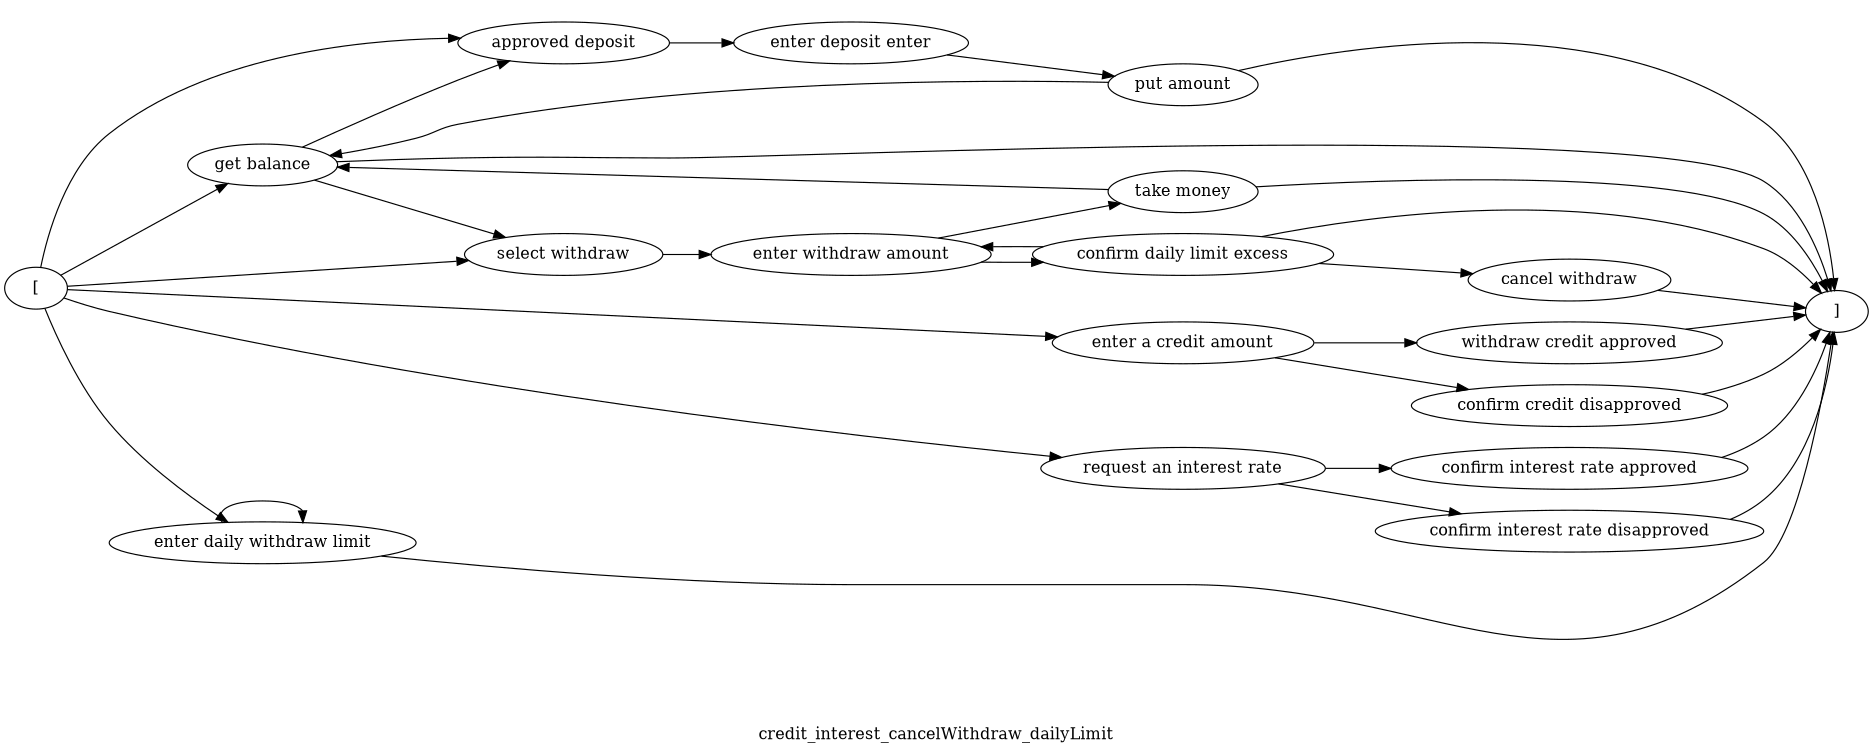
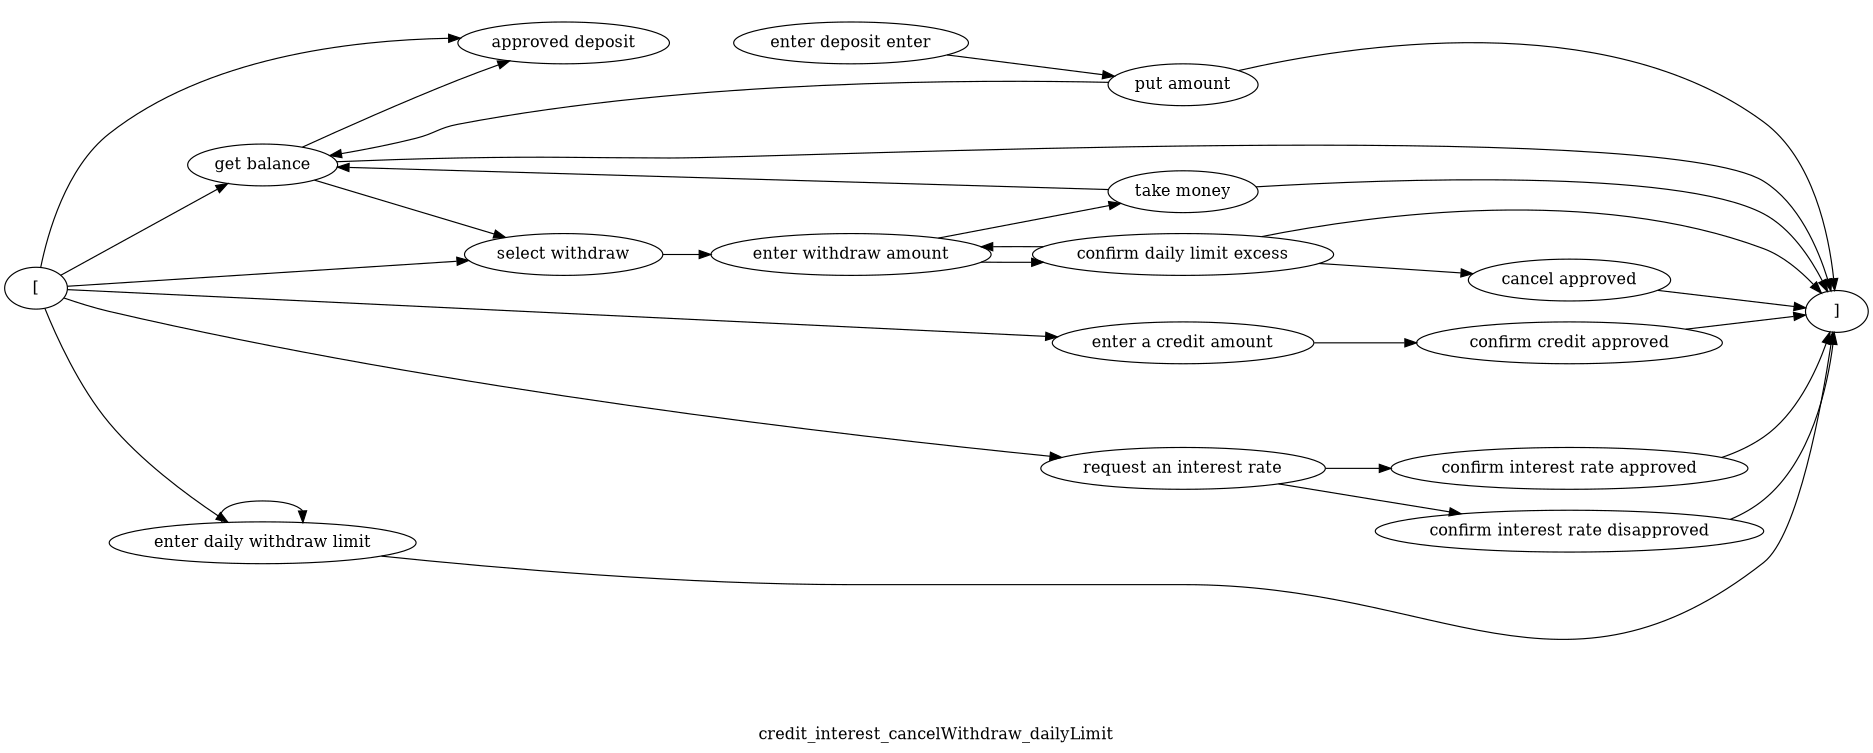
(696, 43) -> none
(1569, 280) -> (1569, 280)
(1569, 343) -> (1569, 343)
(1569, 406) -> none
